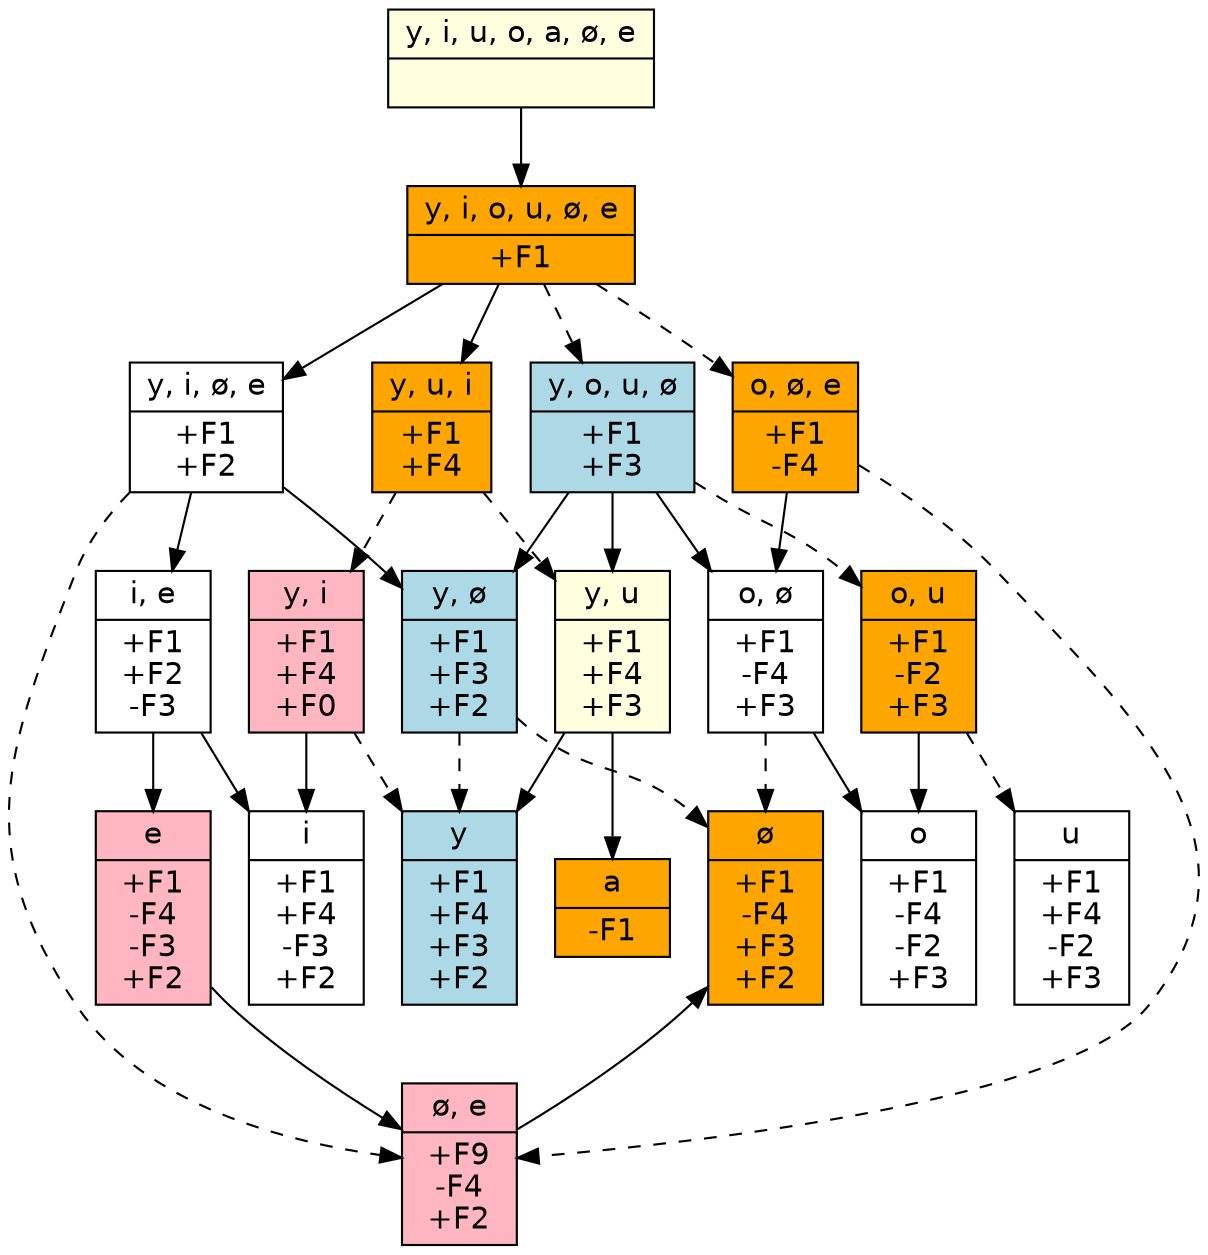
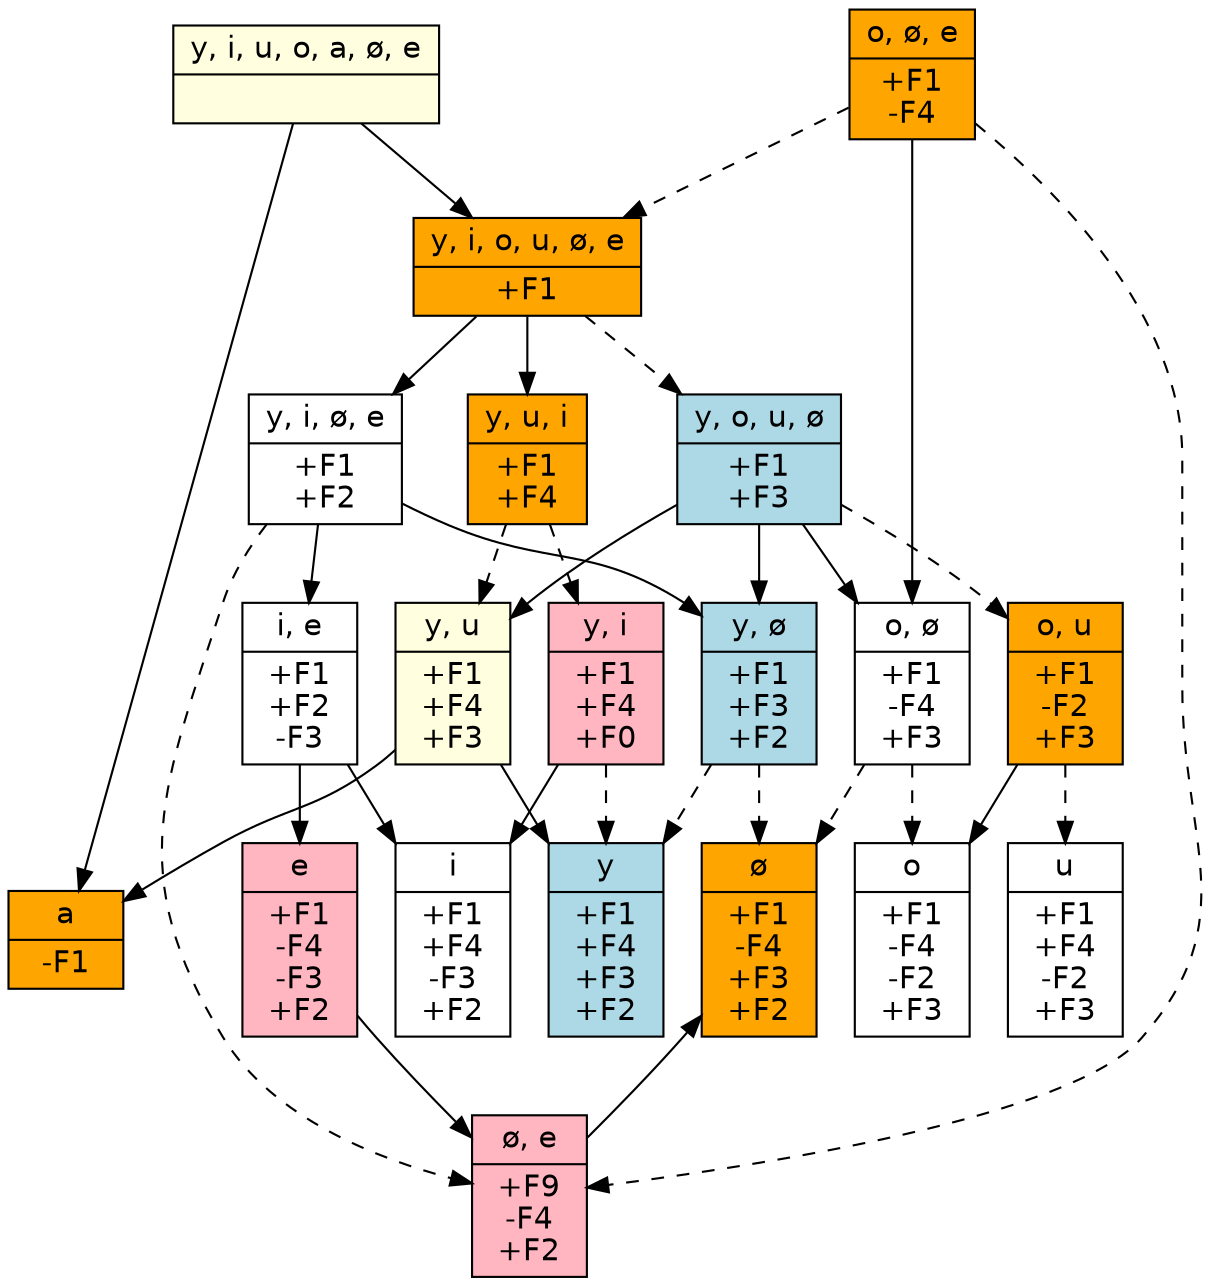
(656, 323) -> (746, 158)
none -> (189, 497)
(832, 763) -> (912, 793)
